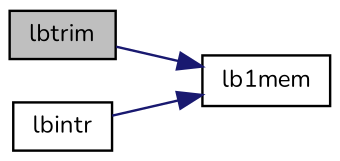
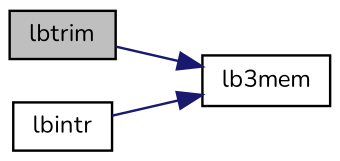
(266, 81) -> (266, 81)
